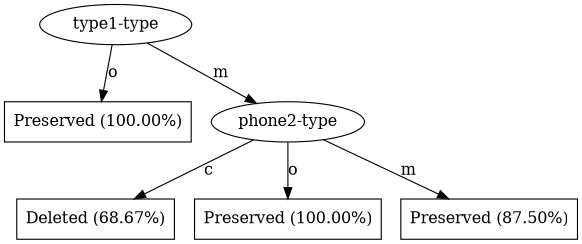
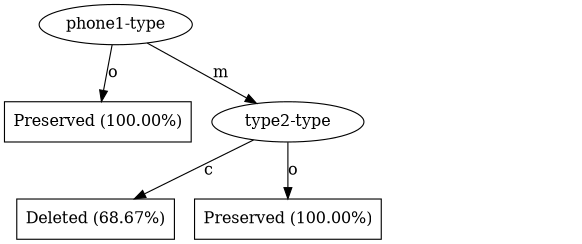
(116, 25) -> (116, 25)
(288, 122) -> (288, 122)
(489, 219) -> none
